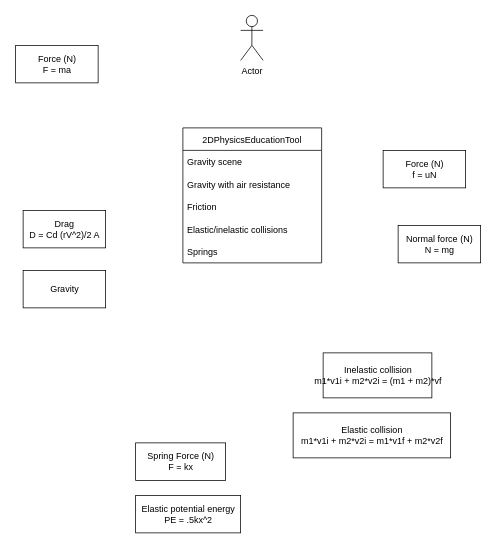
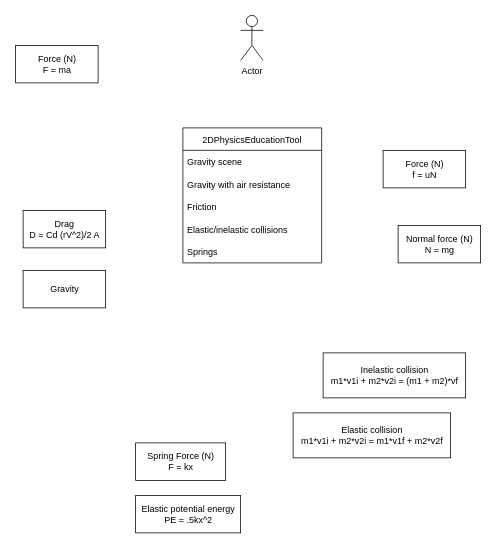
(377, 375) -> (394, 375)
